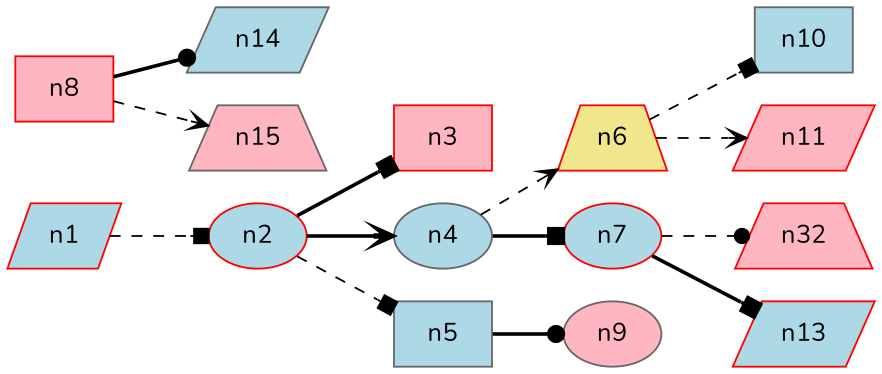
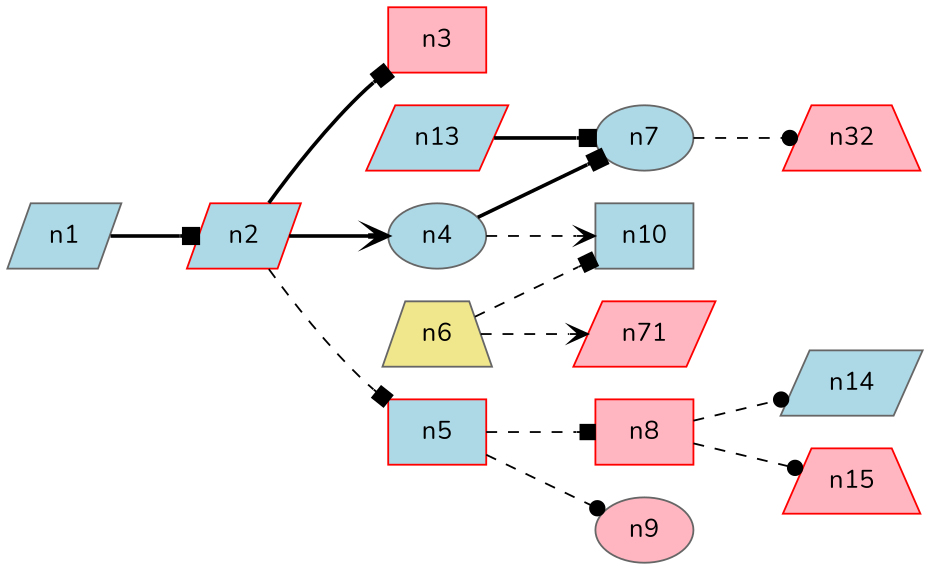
(147, 68) -> (733, 411)
(152, 111) -> (741, 455)
(258, 138) -> (852, 481)
(612, 138) -> (437, 334)
(804, 138) -> (644, 334)
(511, 197) -> (531, 236)
(64, 236) -> (64, 236)
(150, 236) -> (145, 236)
(258, 236) -> (244, 236)
(612, 236) -> (644, 138)
(697, 279) -> (535, 138)
(443, 334) -> (437, 432)
(521, 334) -> (538, 480)
none -> (531, 432)
